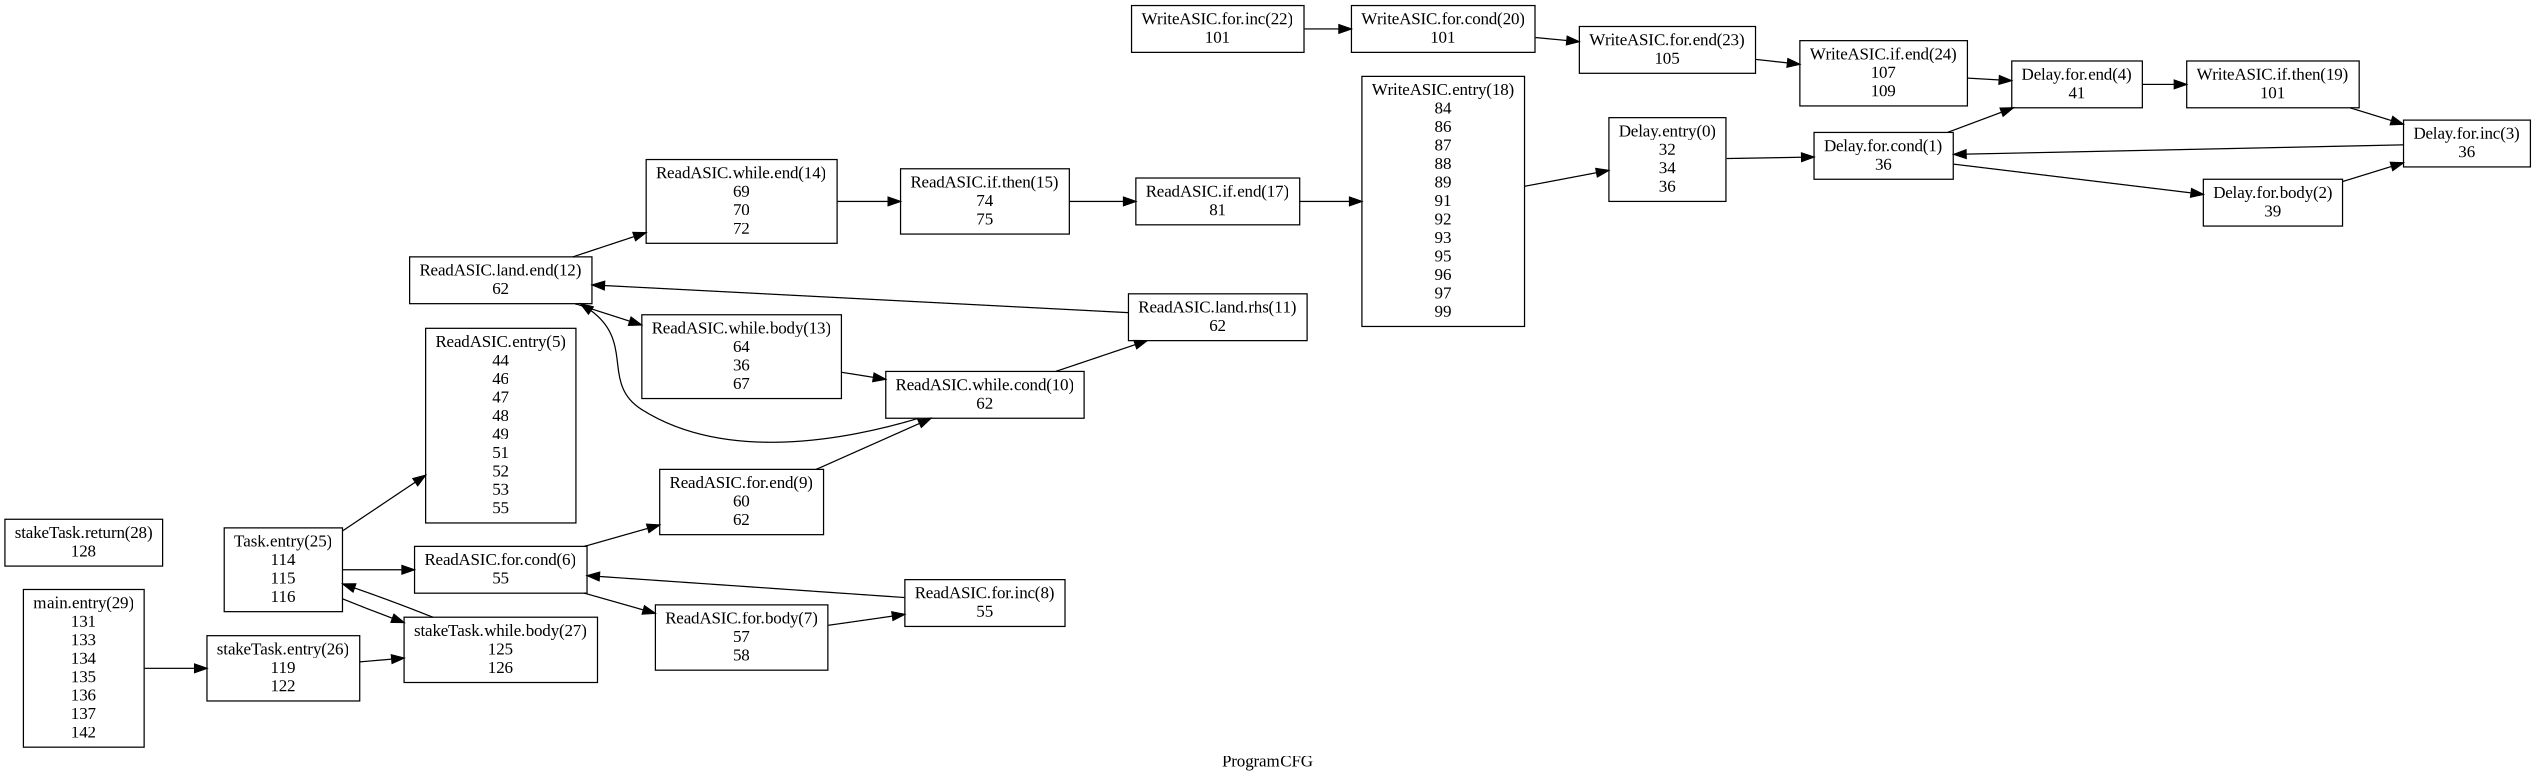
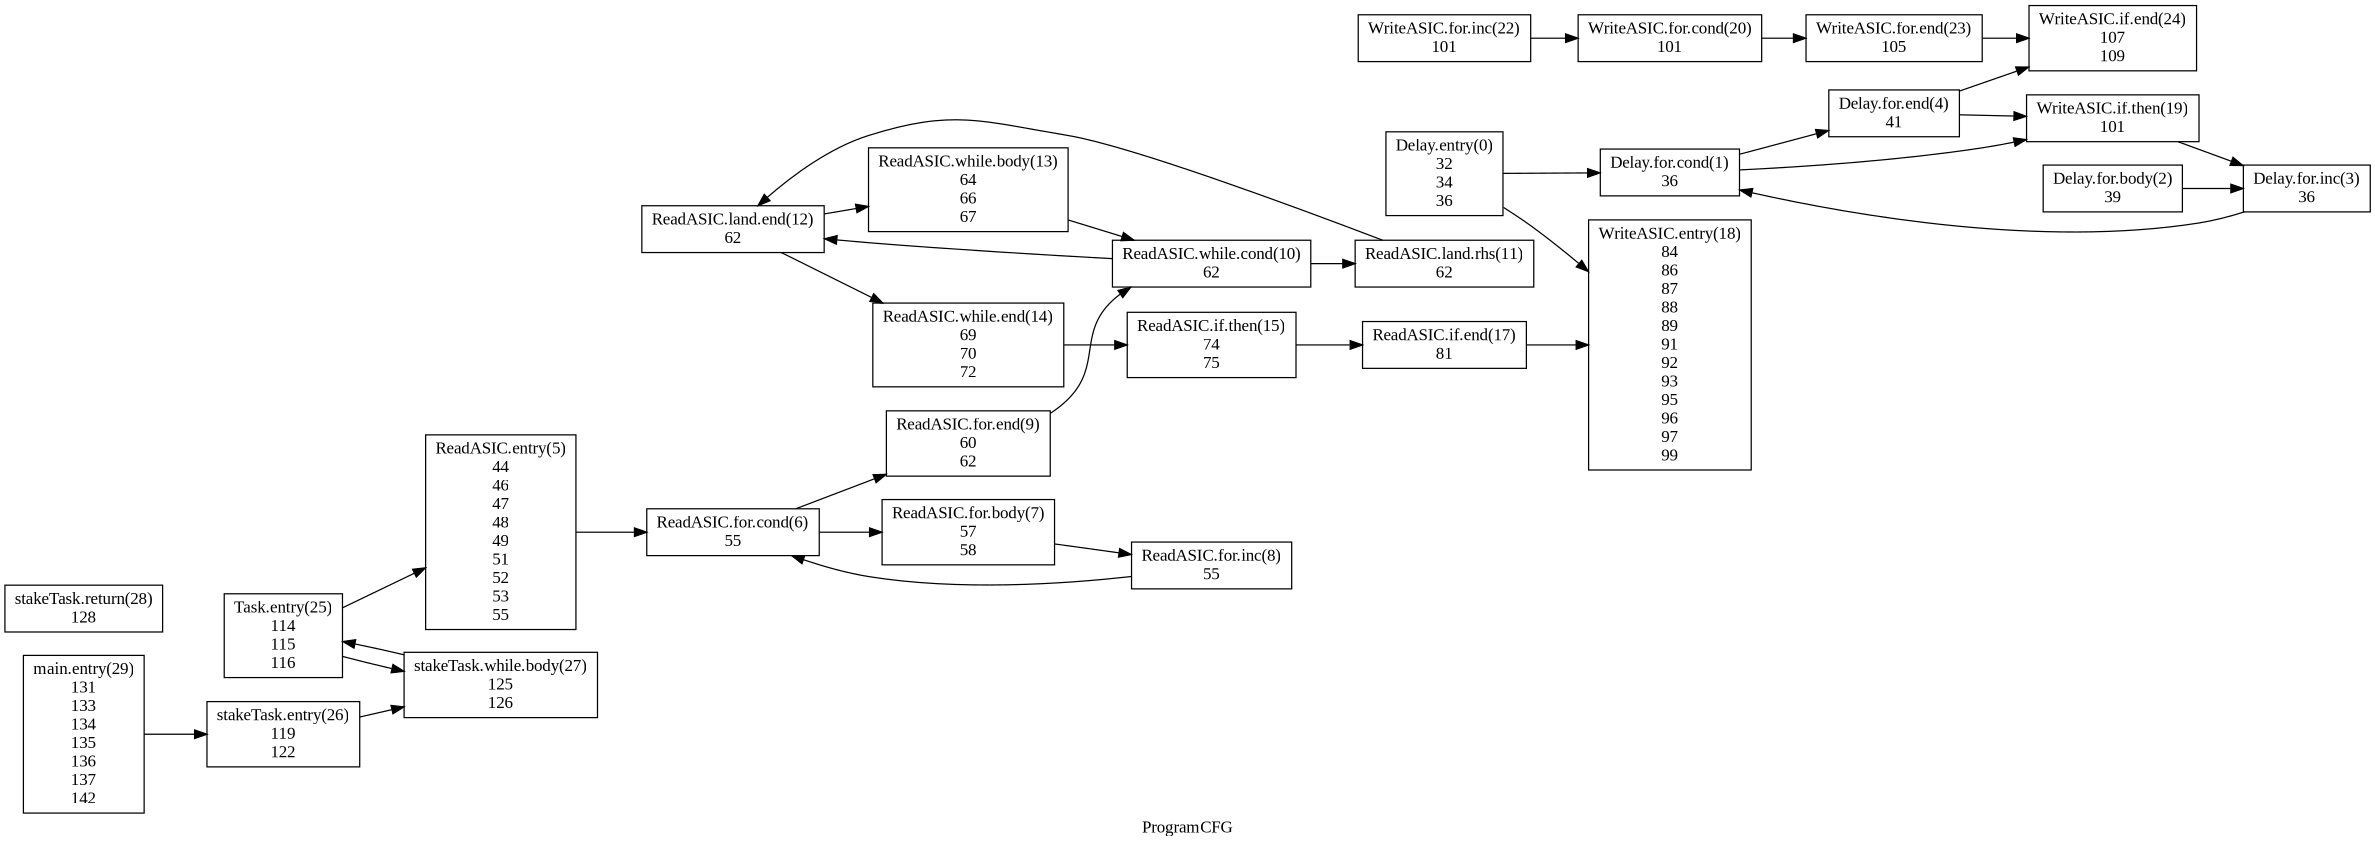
(1983, 79) -> (1988, 81)
(1561, 179) -> (1542, 234)
(2072, 179) -> (1878, 160)
(742, 365) -> (968, 198)
(372, 570) -> (605, 532)
